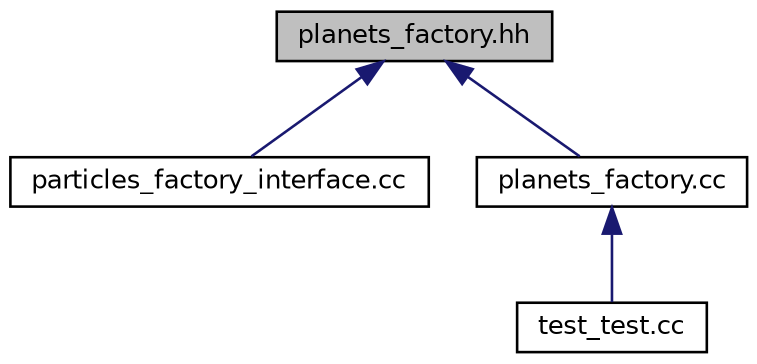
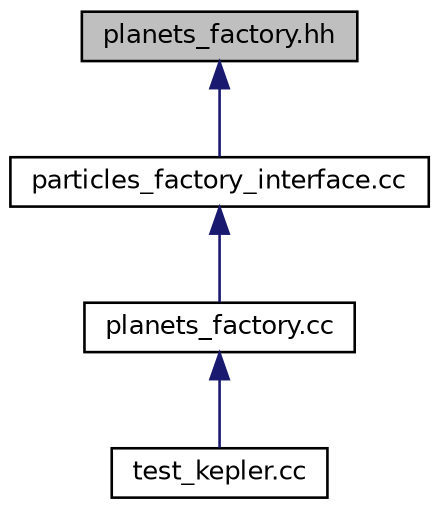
(524, 117) -> (220, 268)
(612, 327) -> (220, 473)
